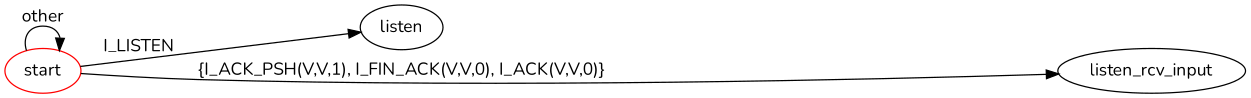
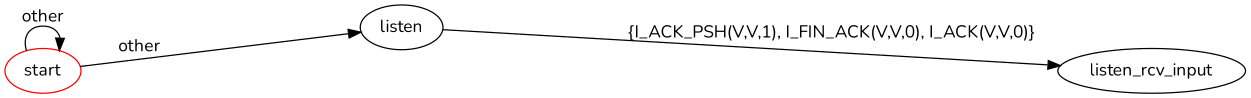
(139, 47) -> (139, 47)
(563, 83) -> (745, 47)
